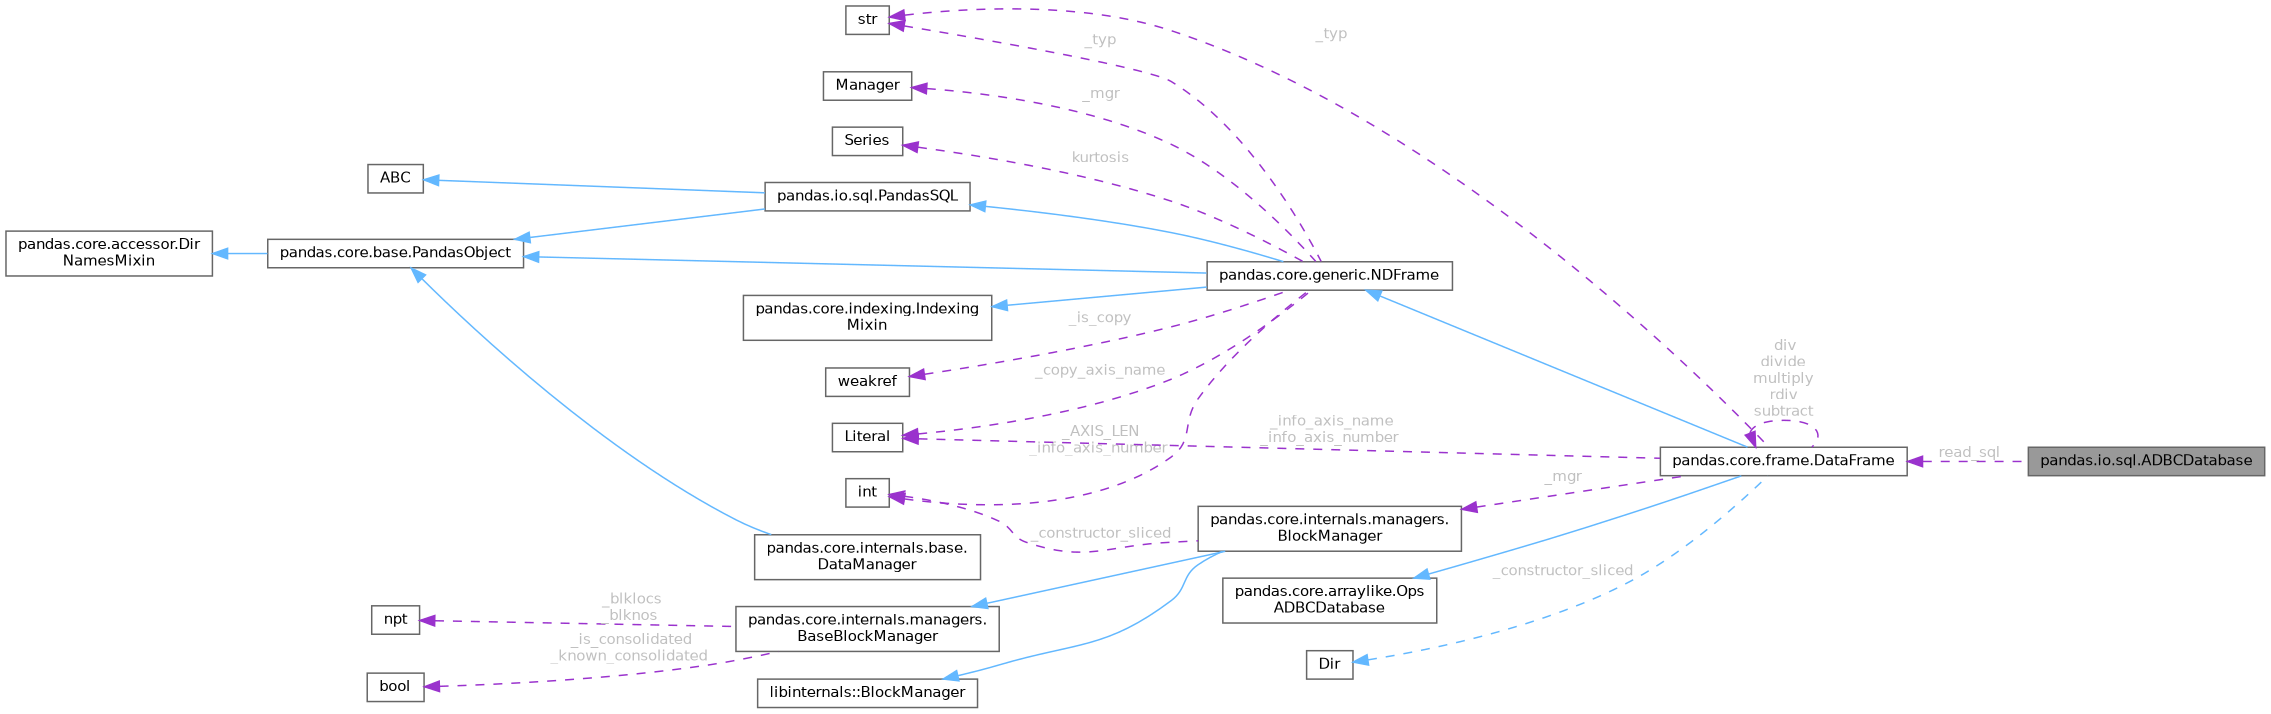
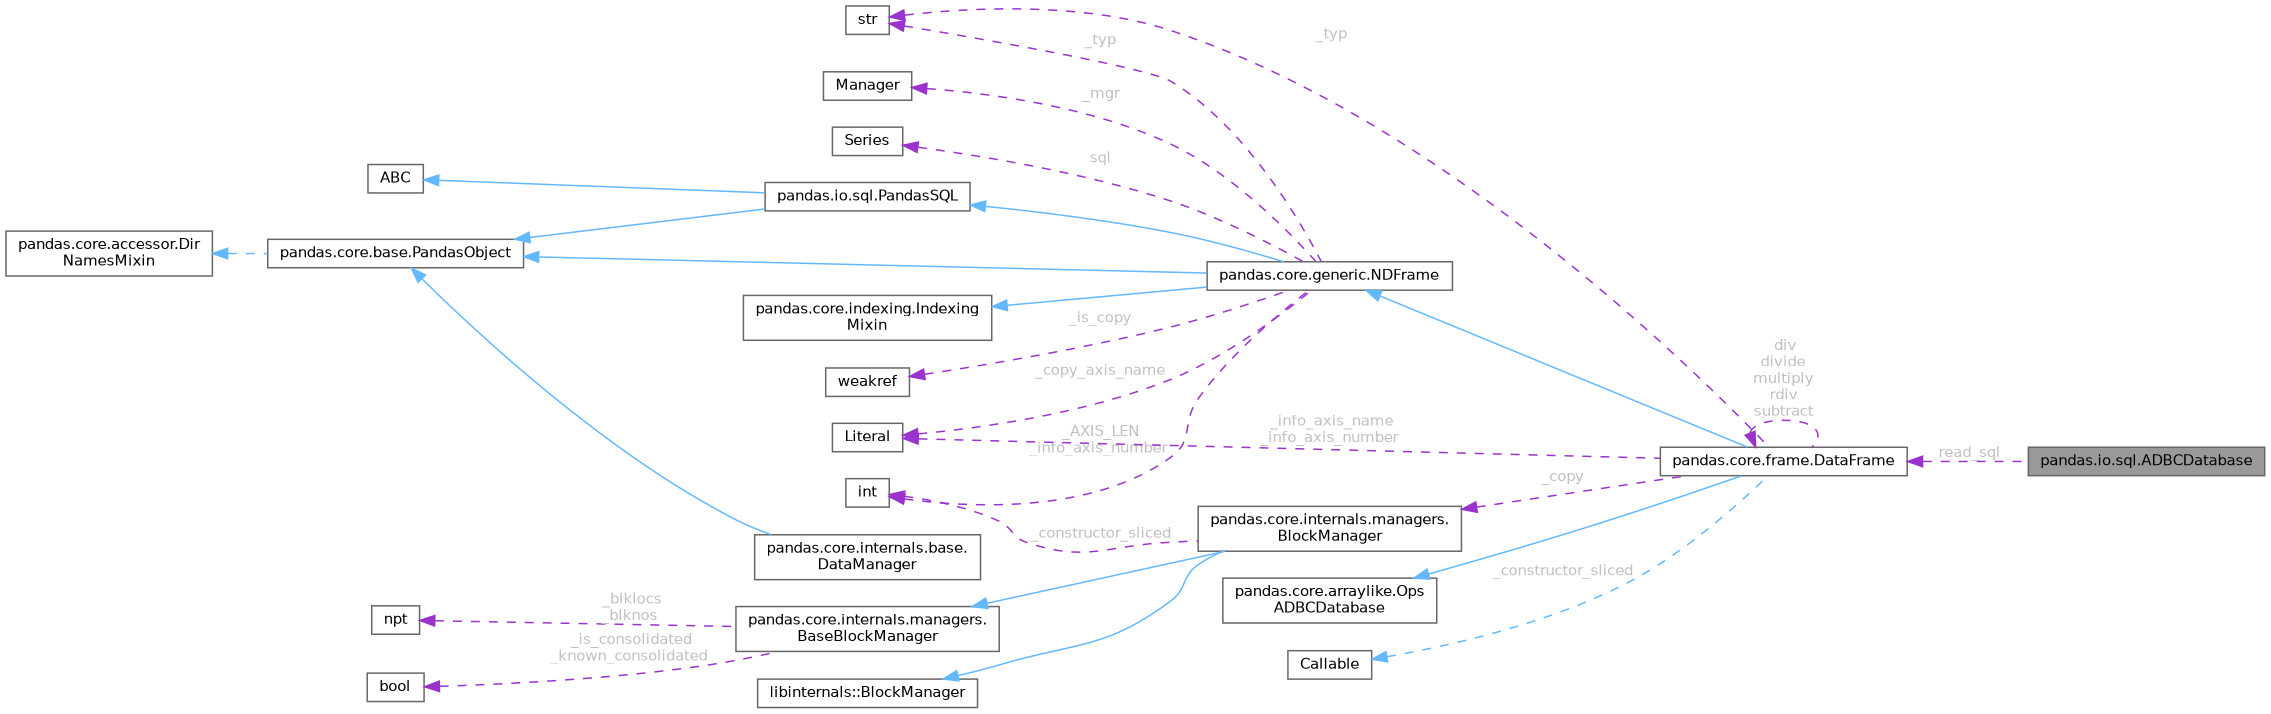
(1099, 159) -> (1099, 159)
(248, 254) -> (248, 254)
(1561, 477) -> (1561, 477)
(1330, 665) -> (1330, 665)
